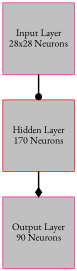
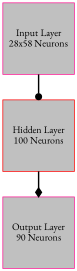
(39, 39) -> (39, 39)
(39, 136) -> (39, 136)
